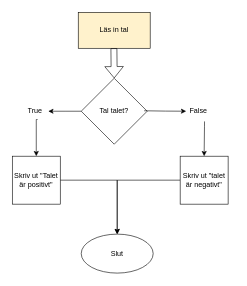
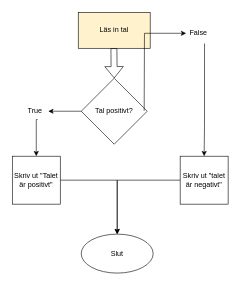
(114, 111) -> (114, 111)
(210, 111) -> (210, 33)
